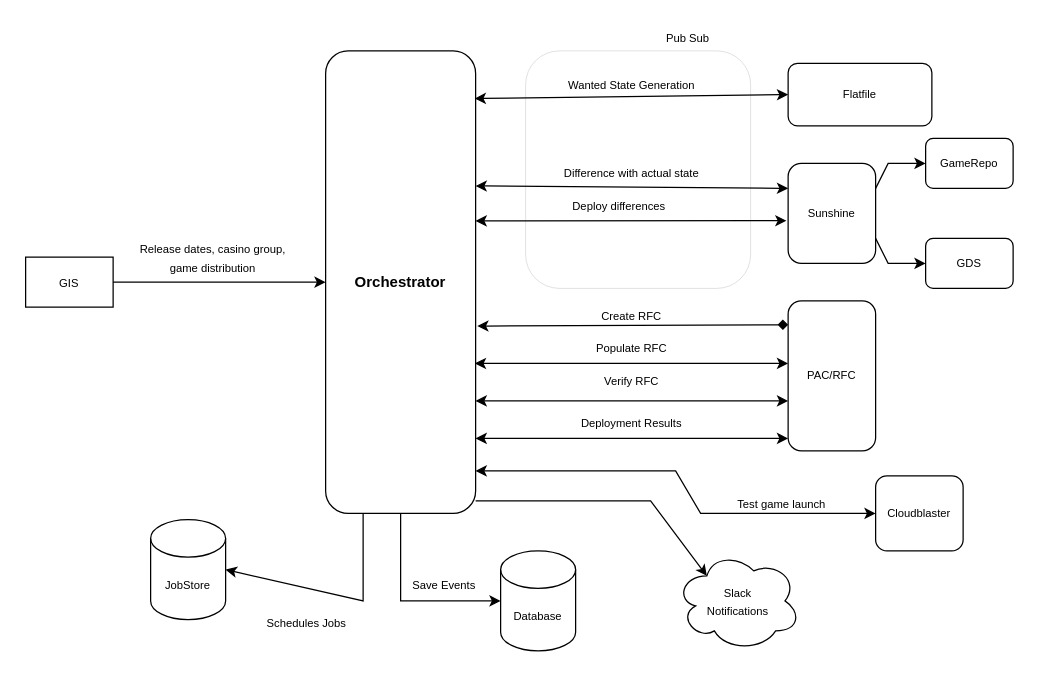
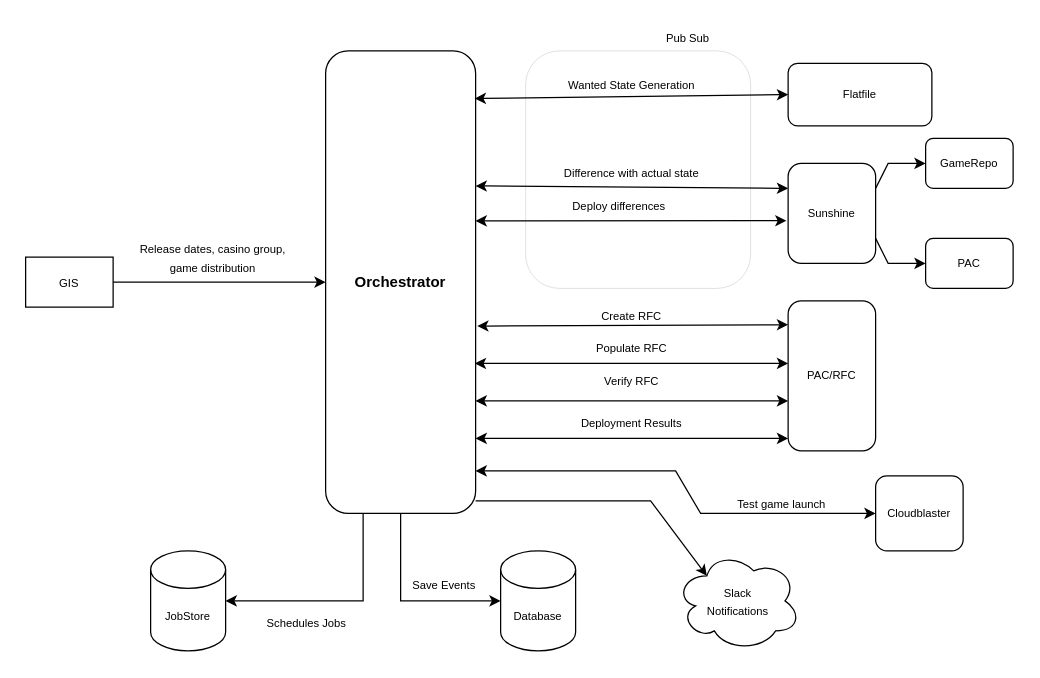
(969, 263) -> (969, 263)
(777, 325) -> (778, 325)
(188, 569) -> (188, 601)
